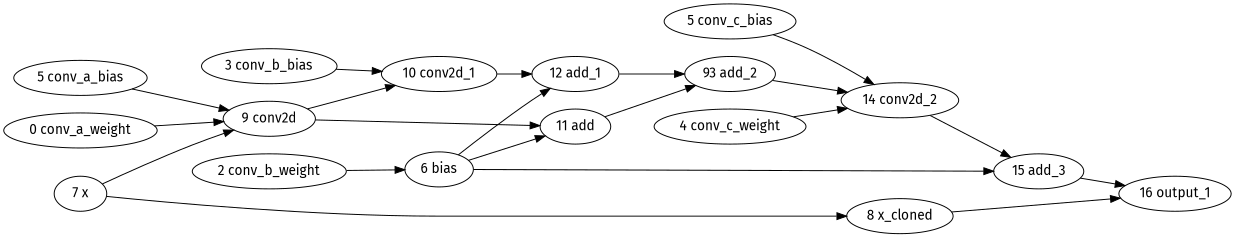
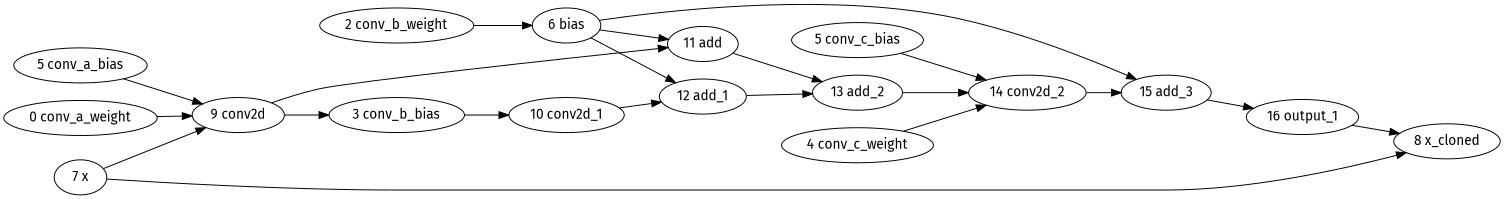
(730, 74) -> (857, 93)
(347, 98) -> (302, 115)
(1031, 205) -> (1371, 129)
